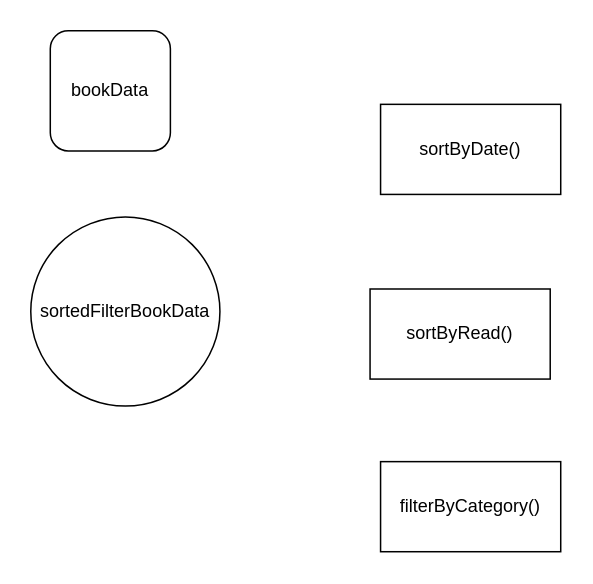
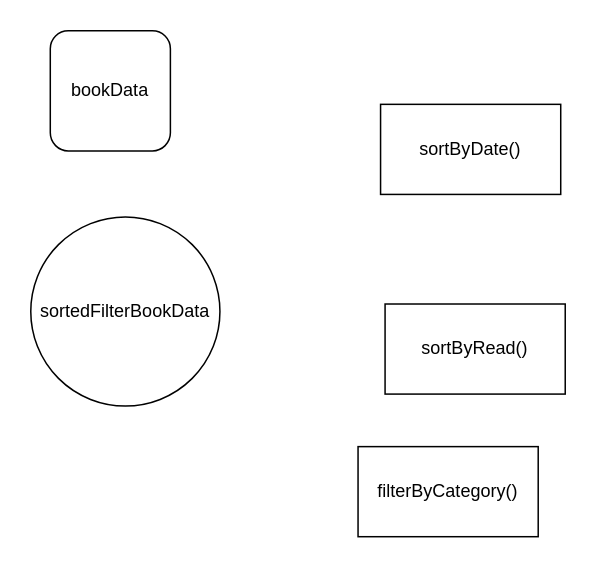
(460, 334) -> (475, 349)
(470, 506) -> (448, 491)
